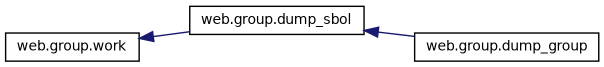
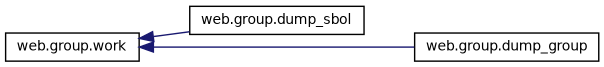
(396, 34) -> (284, 47)
